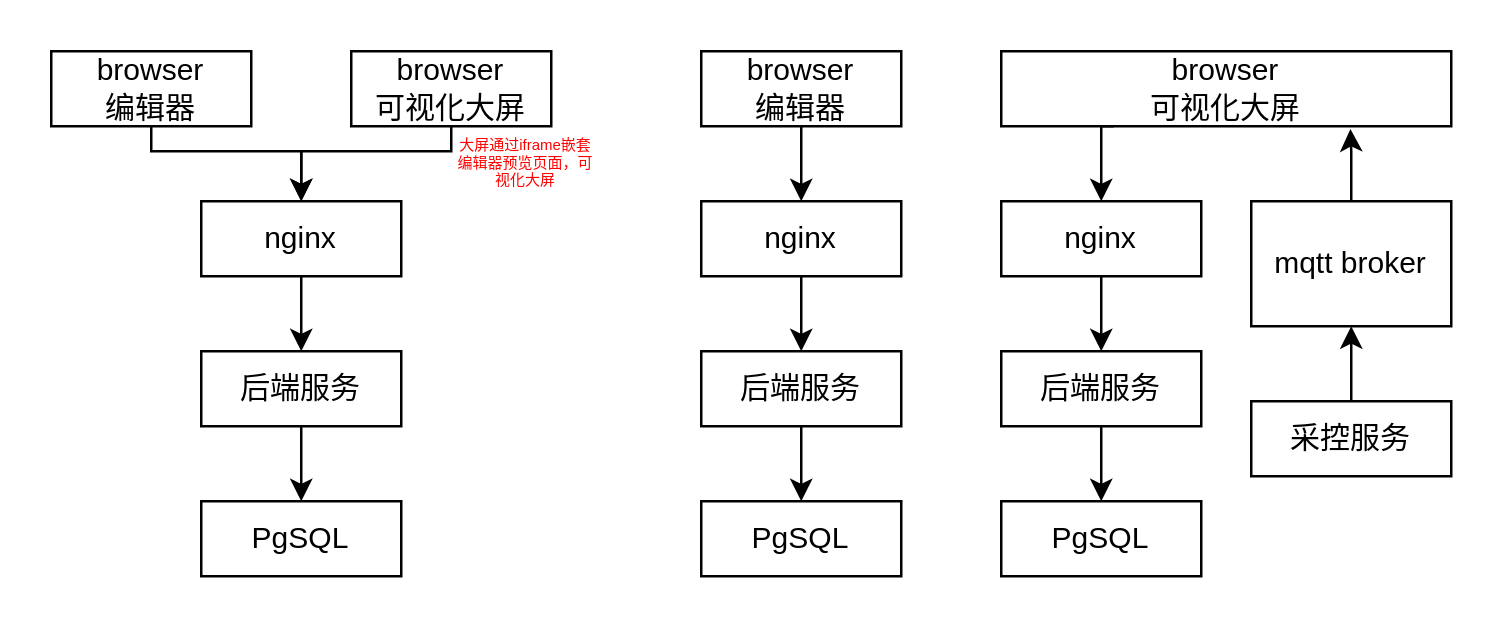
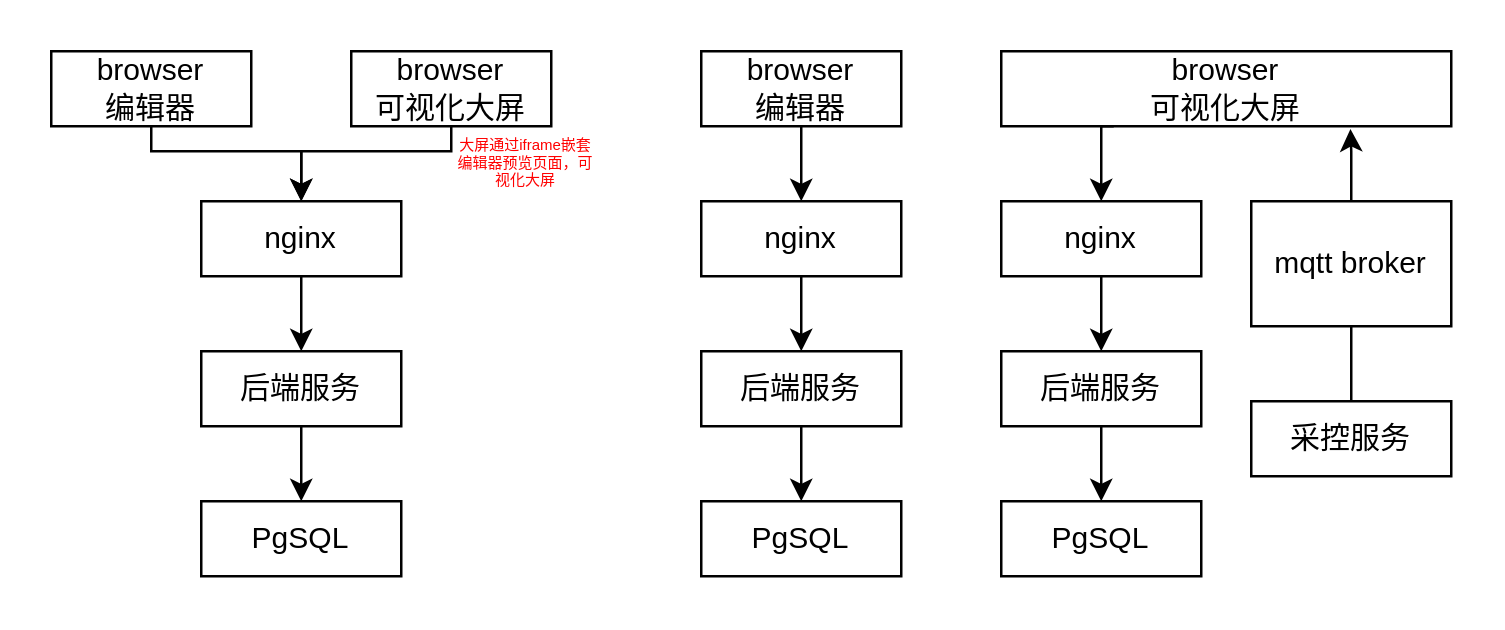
(1351, 344) -> (1351, 337)
